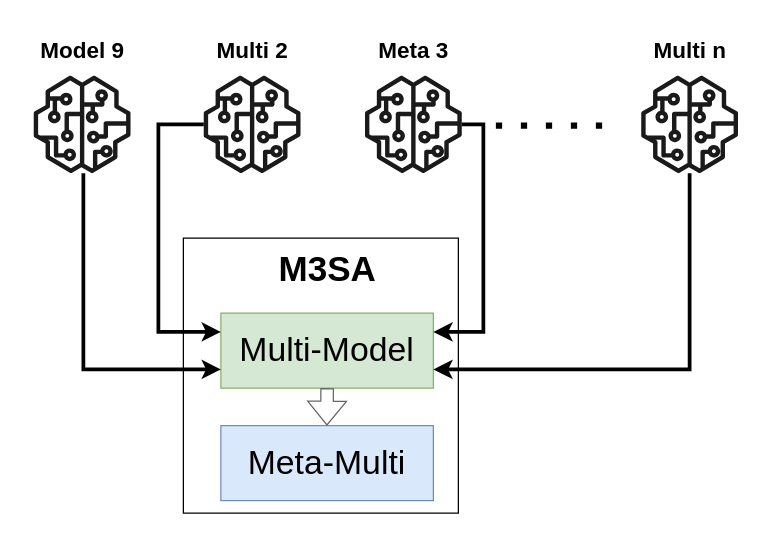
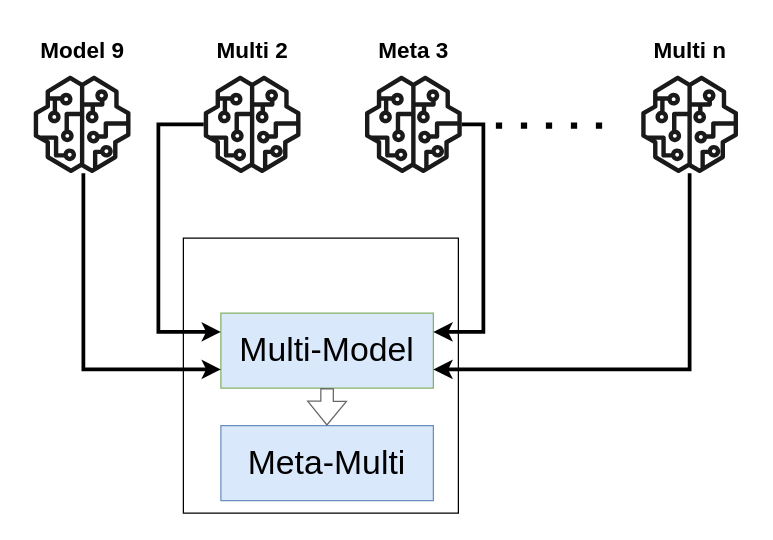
(327, 269) -> none
(327, 351) -> (327, 351)
